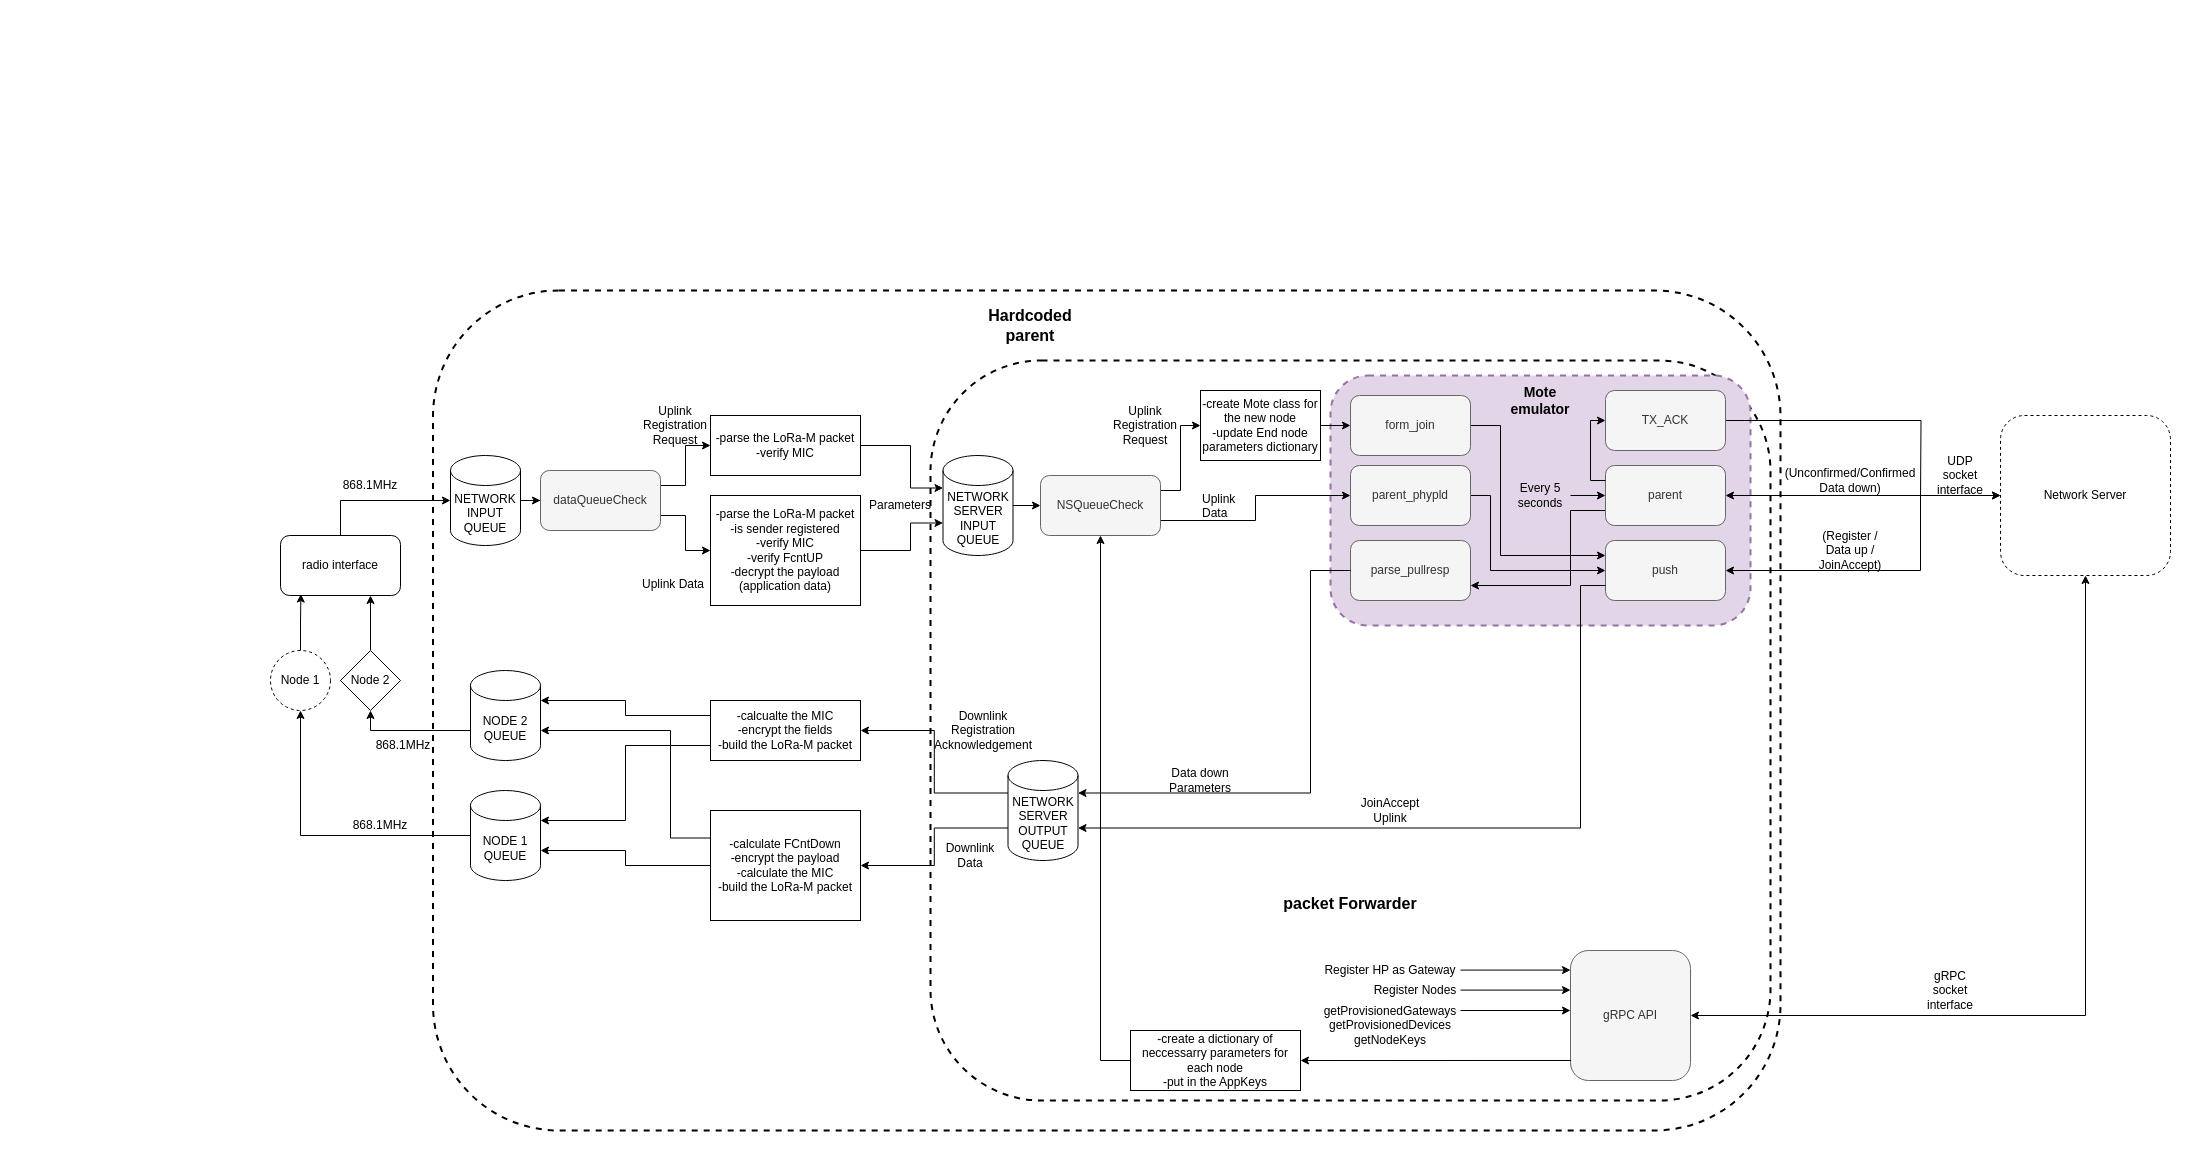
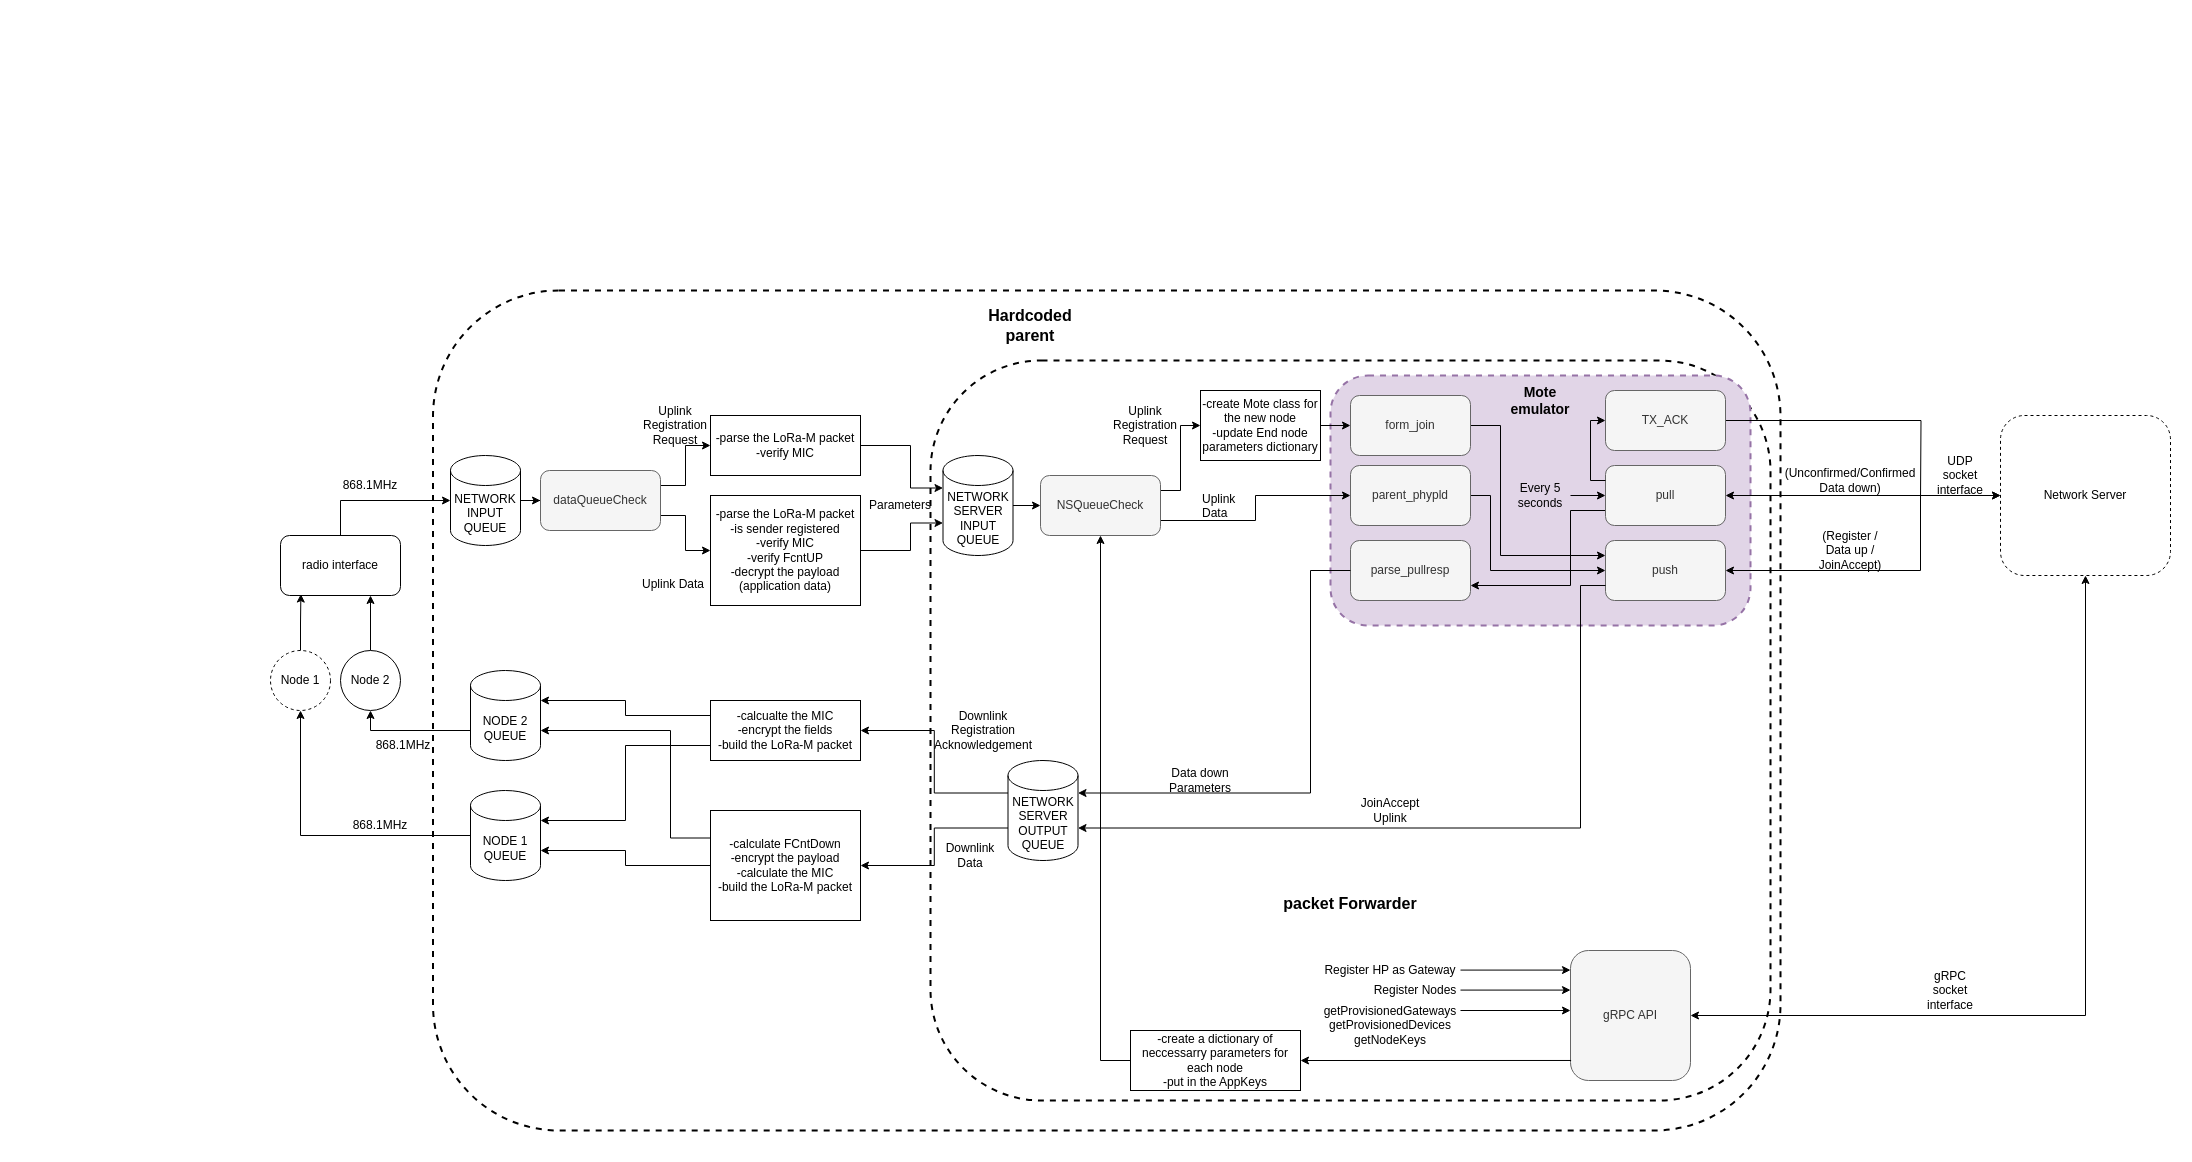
(1666, 496) -> (1666, 496)
(371, 681) -> (371, 681)
